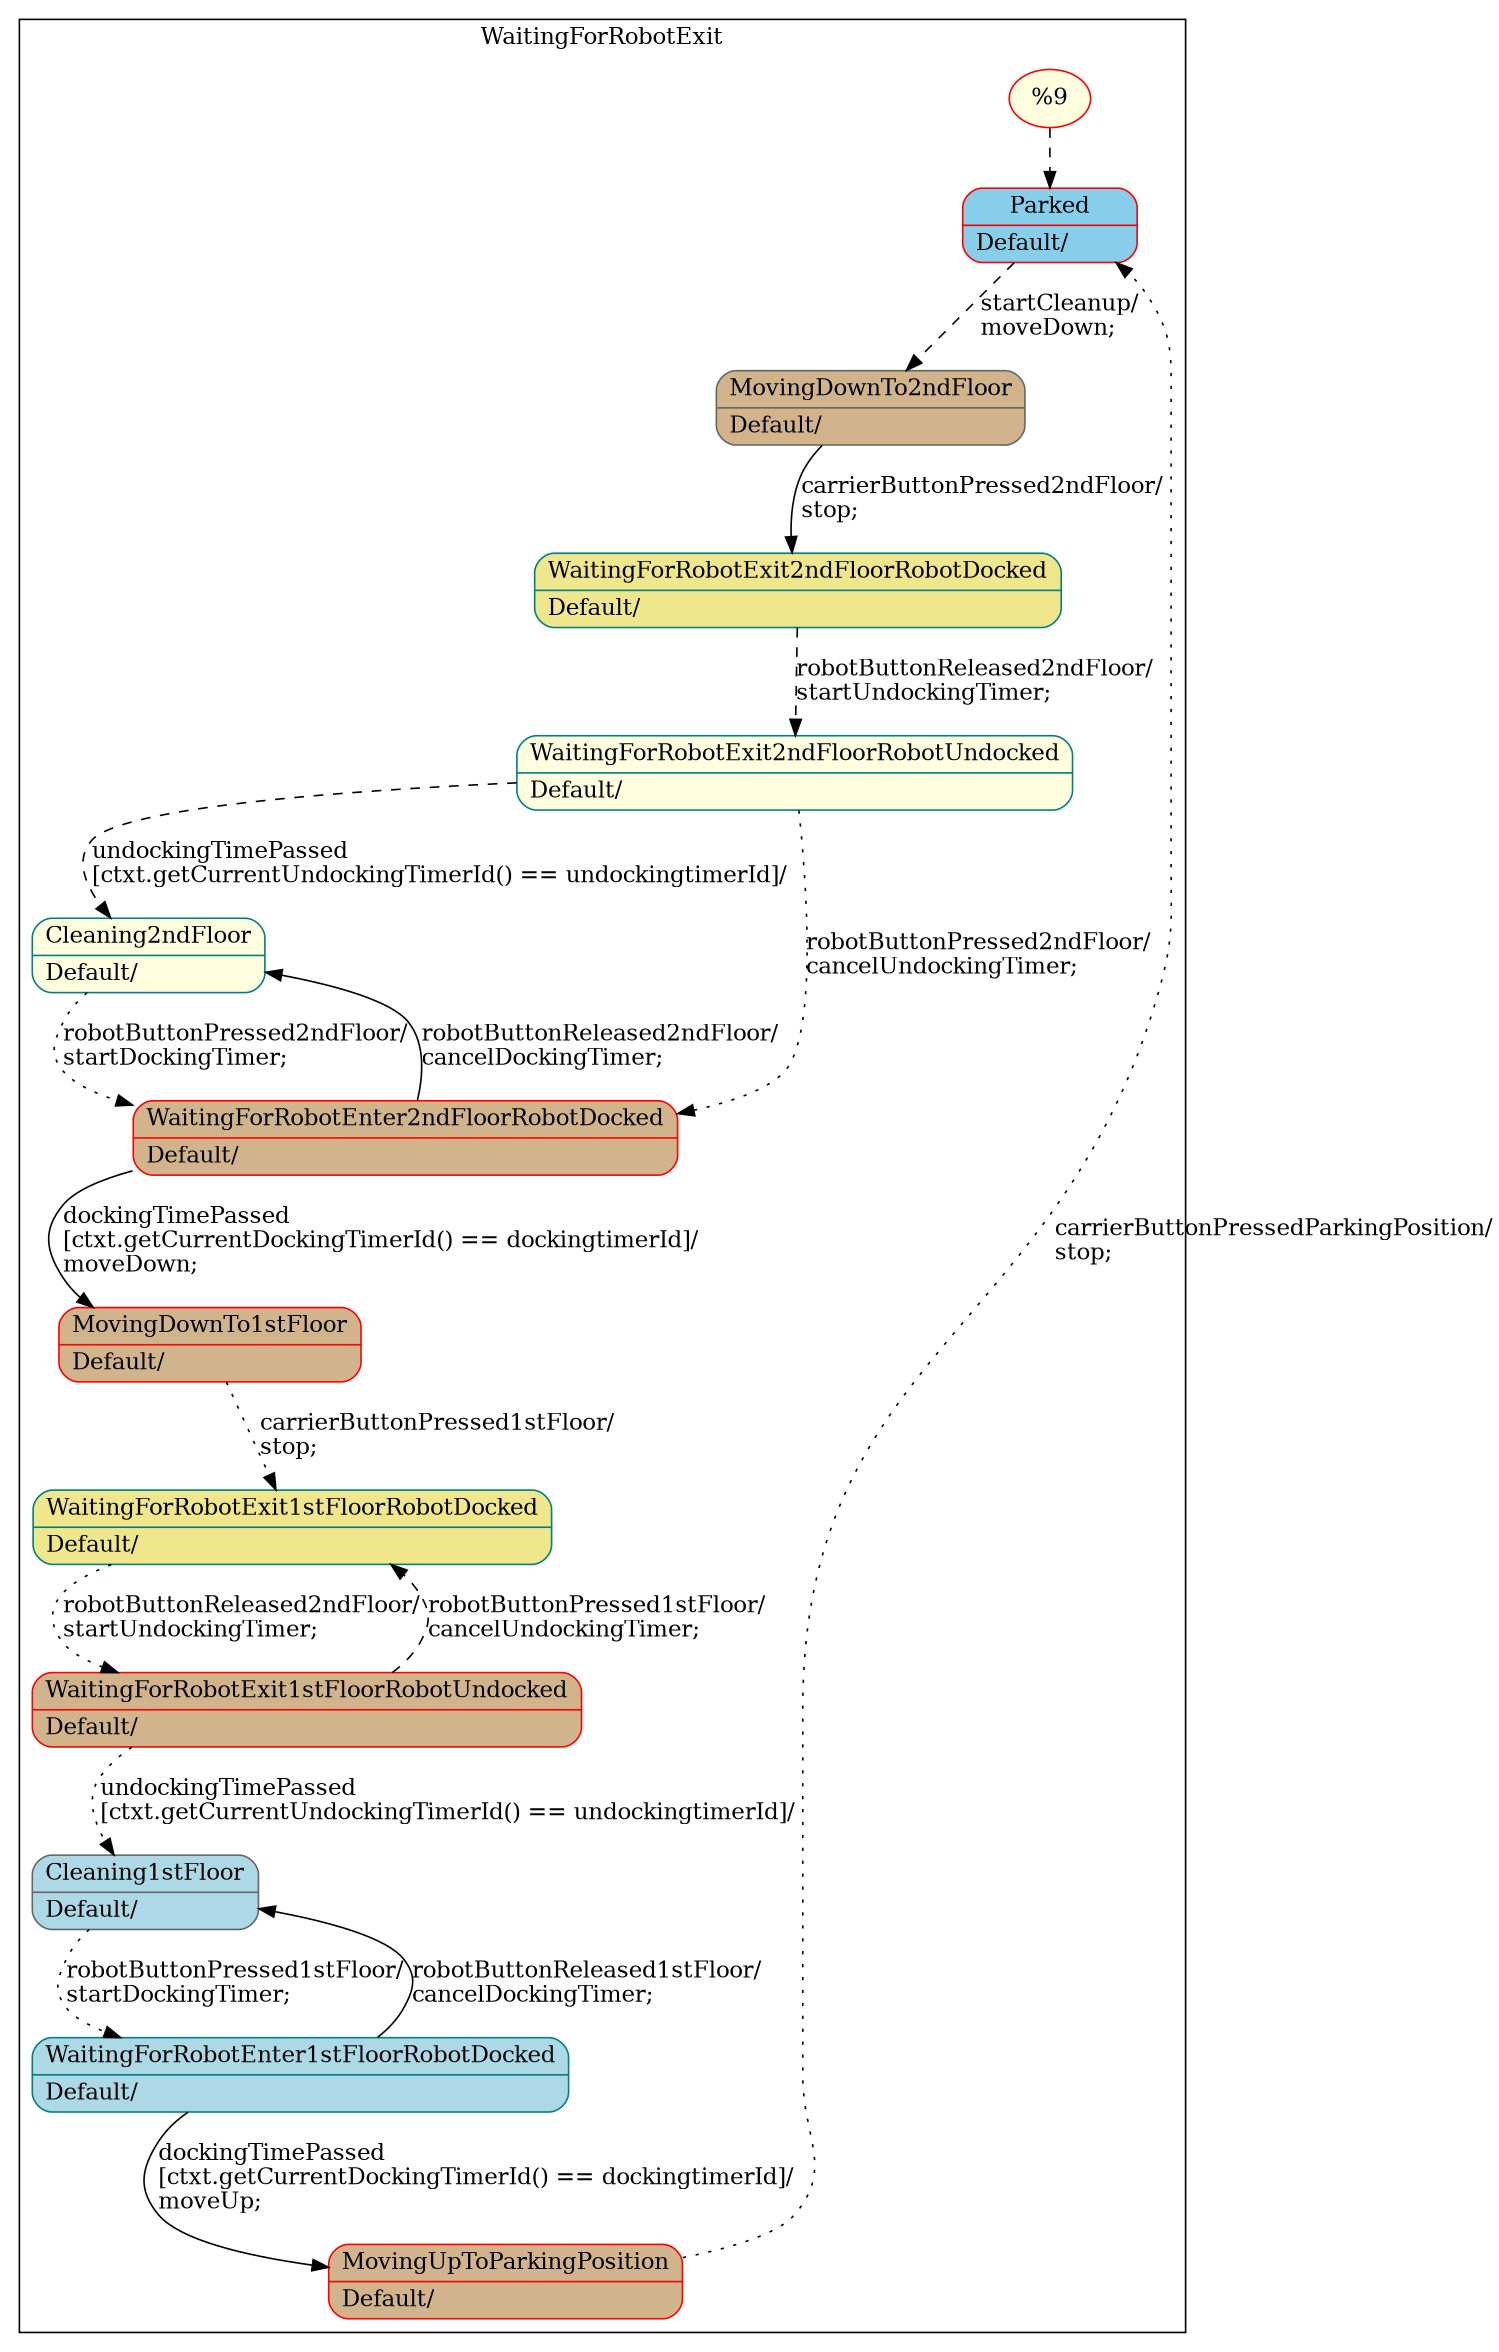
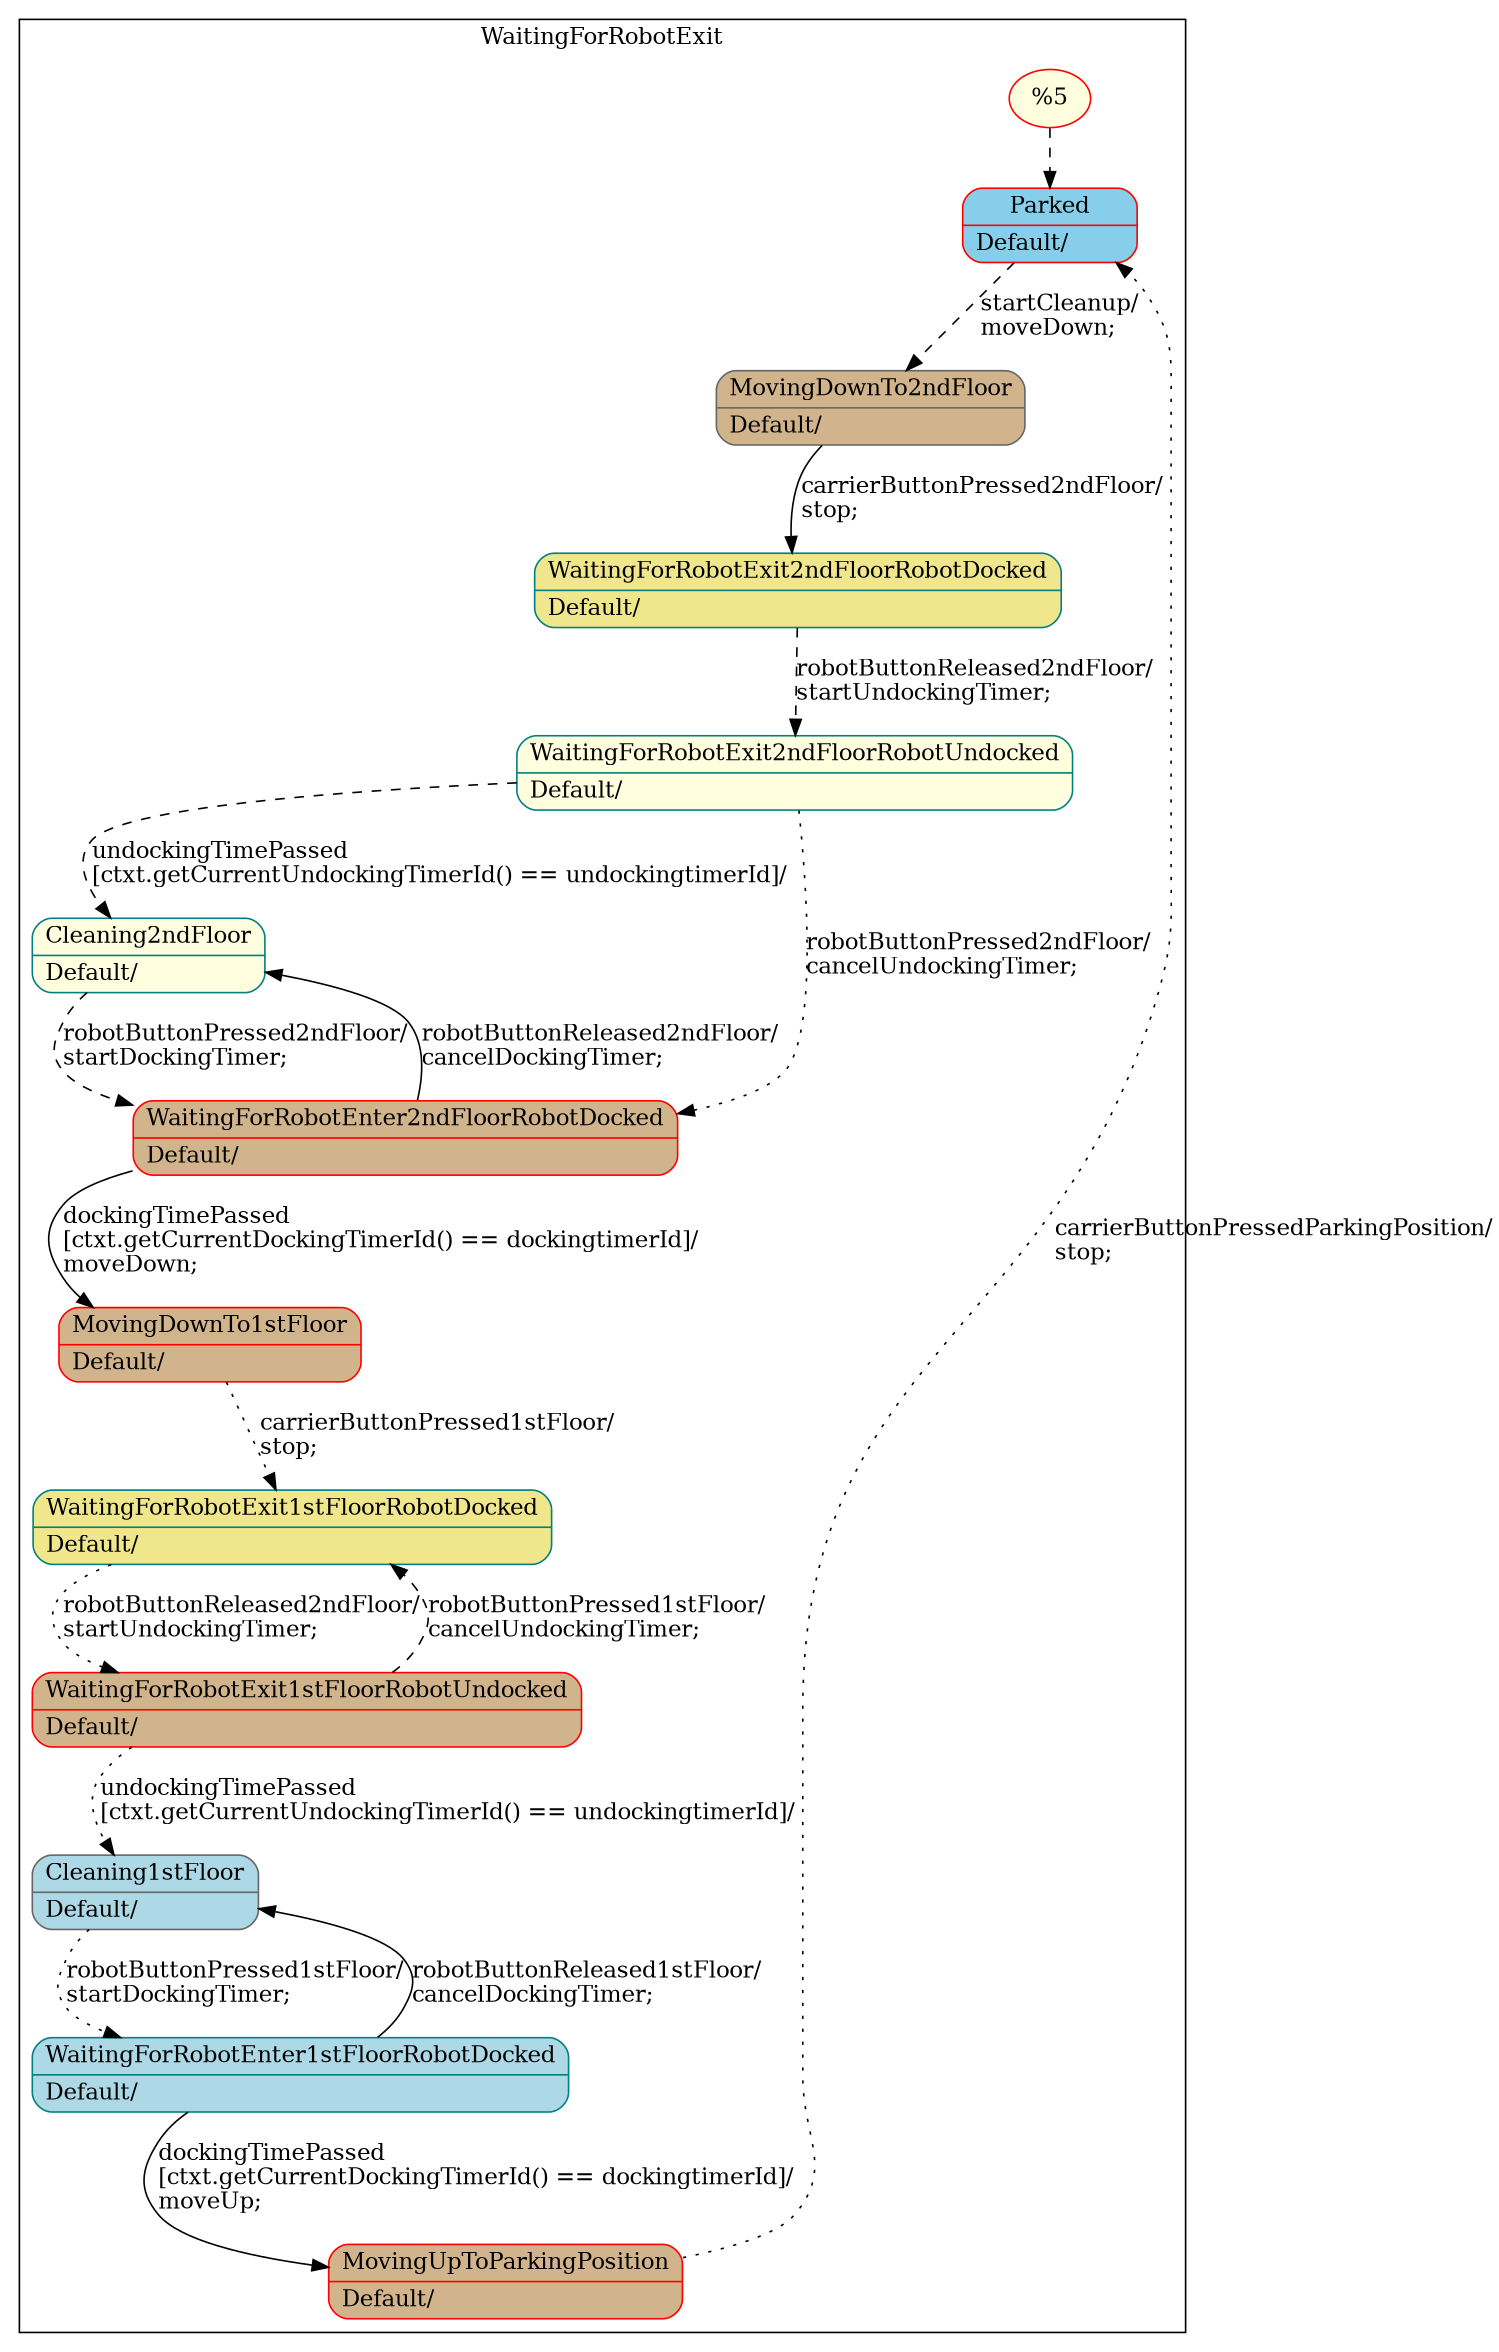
(1050, 99) -> (1050, 99)
(56, 1058) -> (56, 1058)
